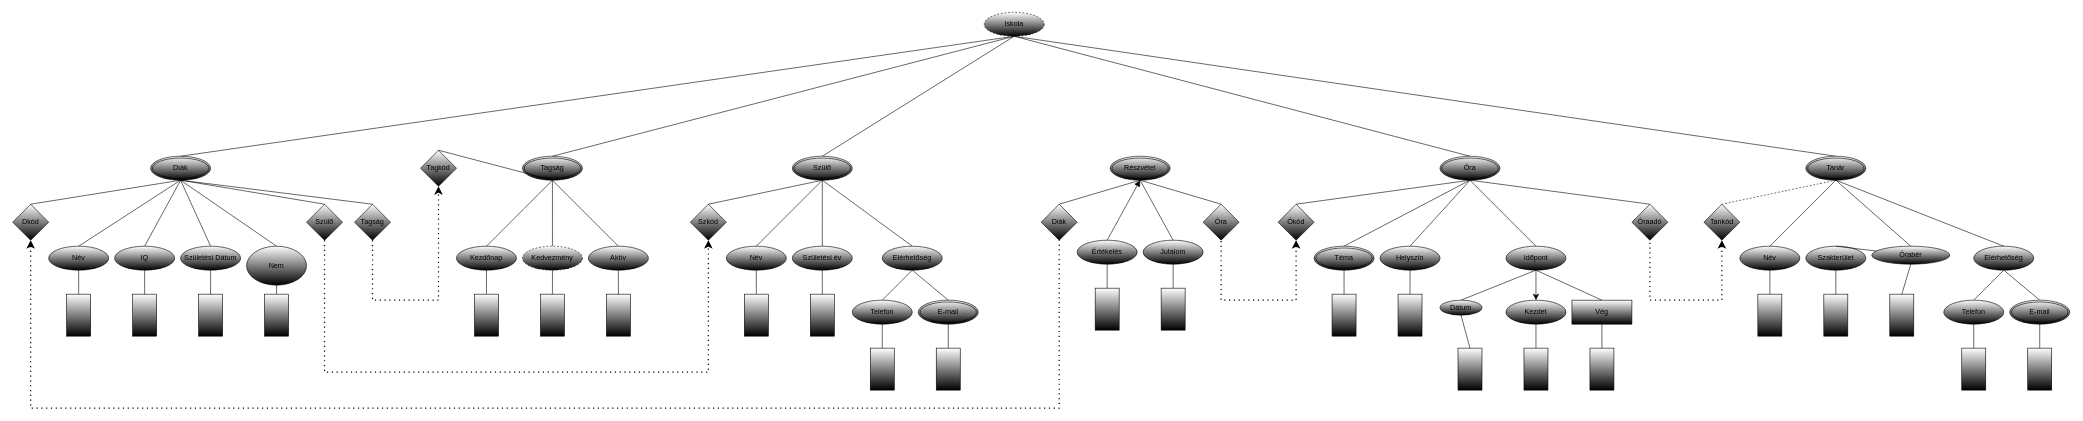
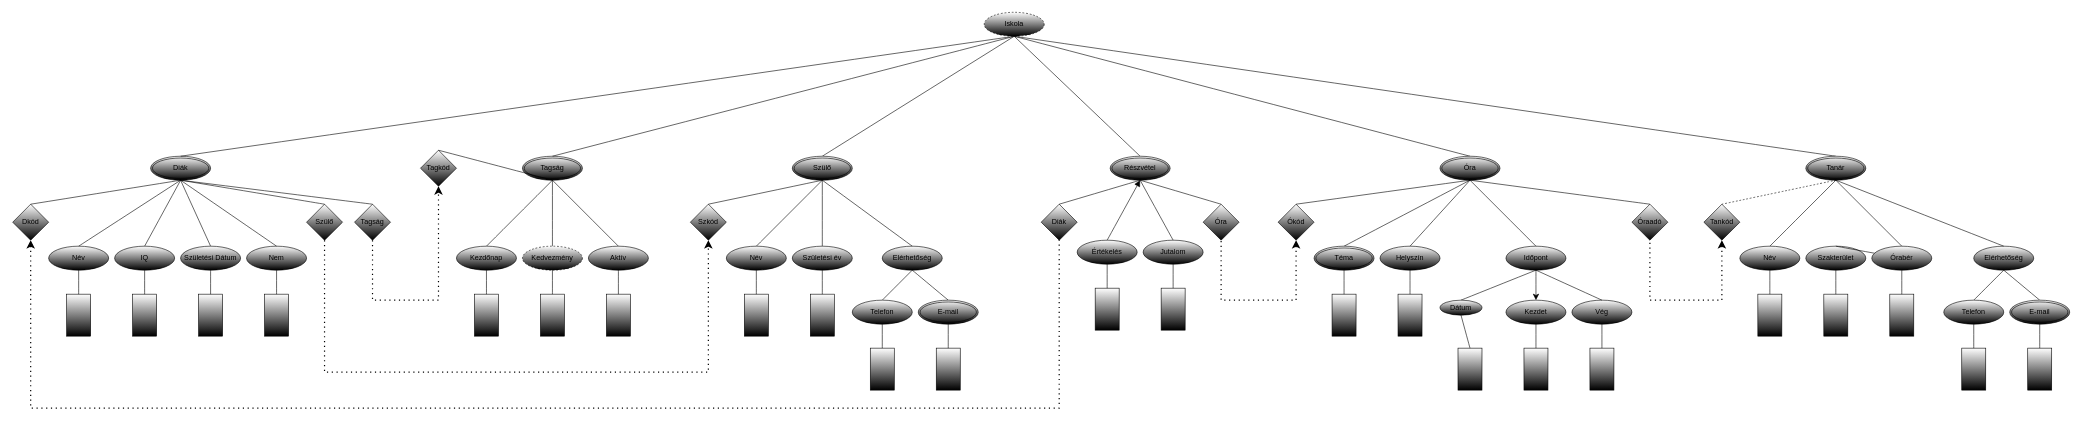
none -> (1077, 96)
(1911, 255) -> (1902, 258)
(276, 266) -> (276, 258)
(1602, 312) -> (1602, 312)
